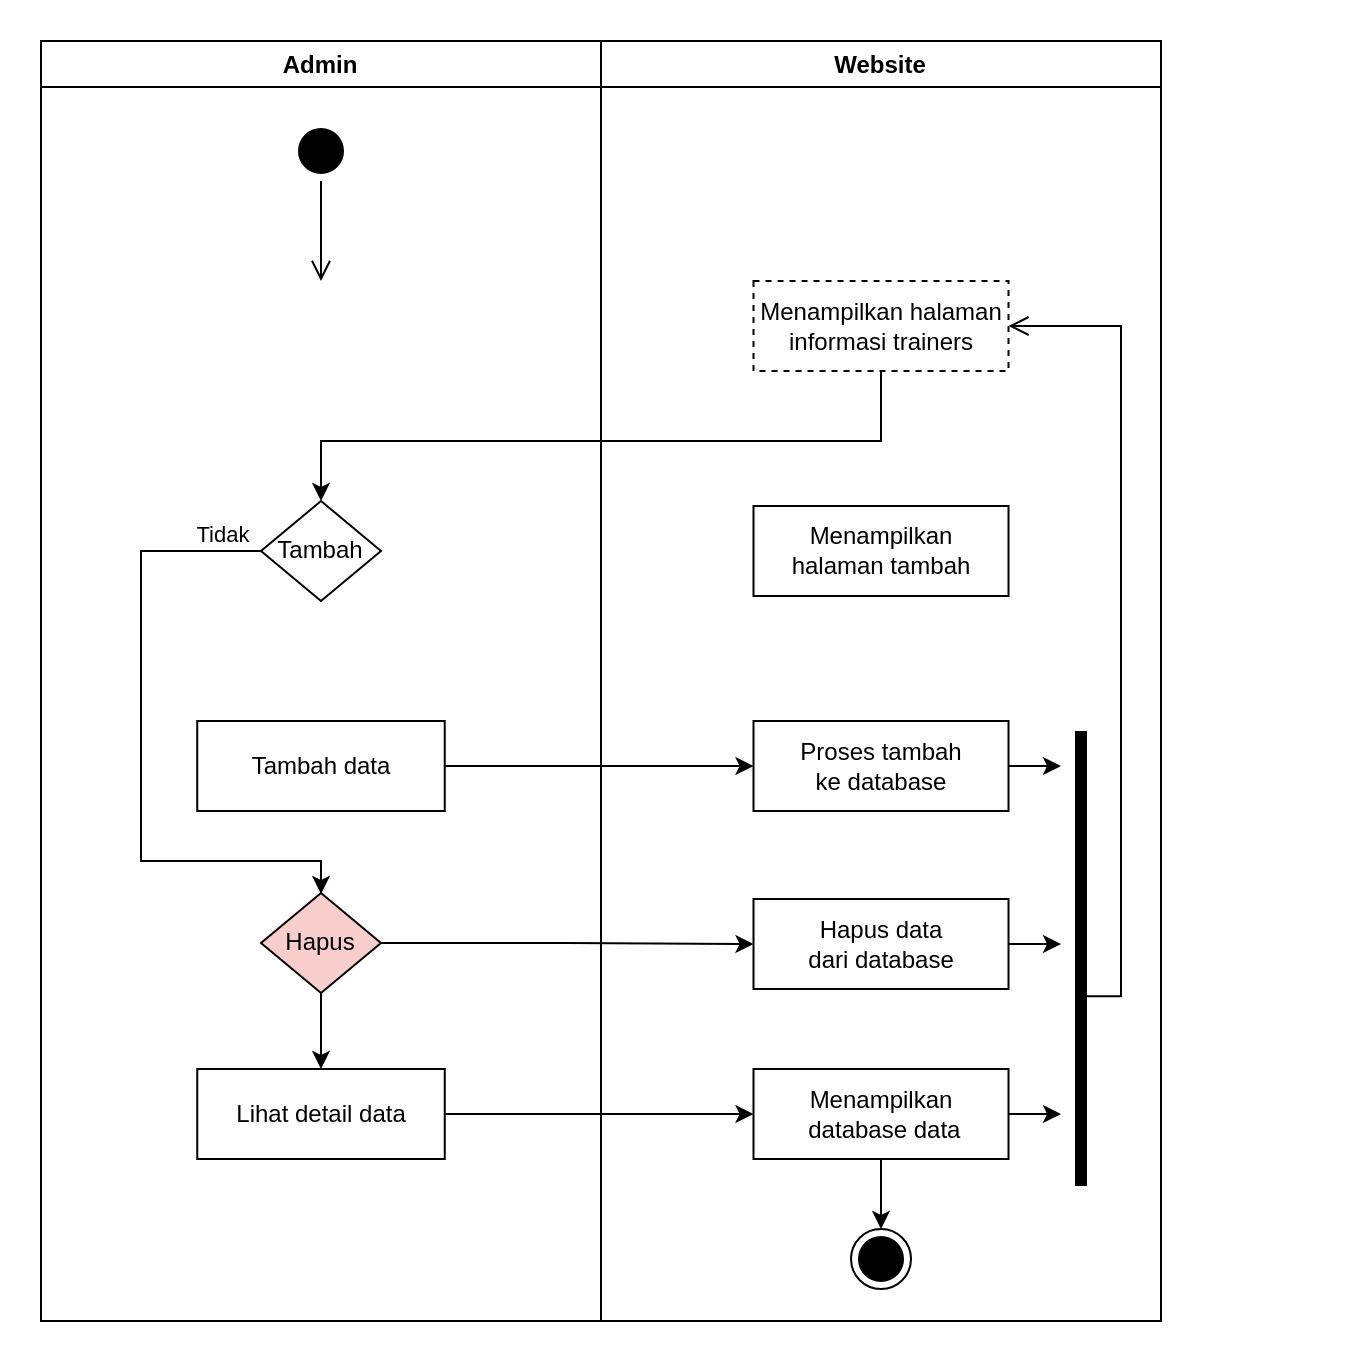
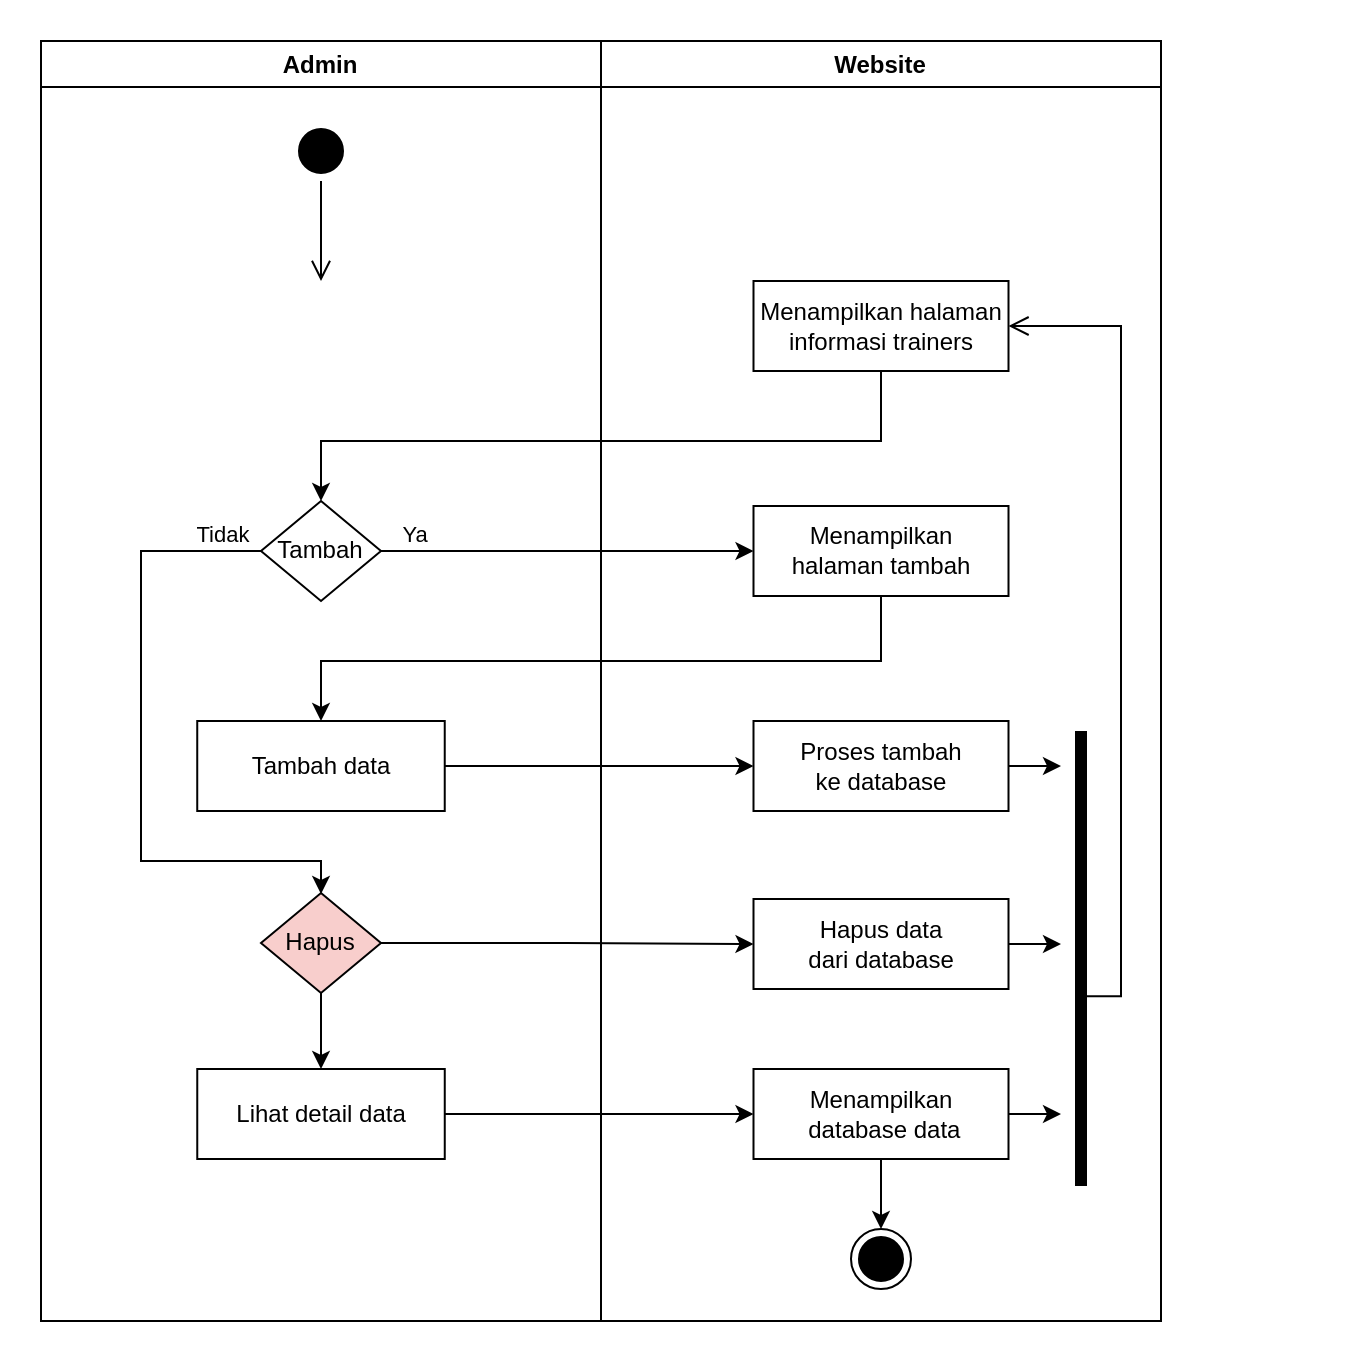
(881, 326) -> (881, 326)
none -> (560, 551)
none -> (610, 661)
